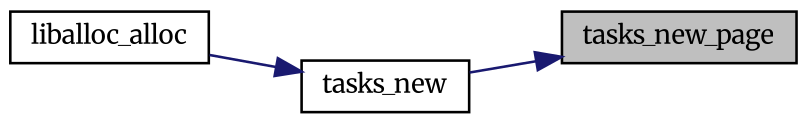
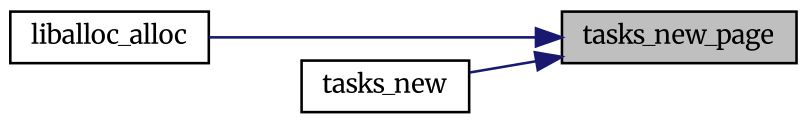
(243, 61) -> (372, 37)
